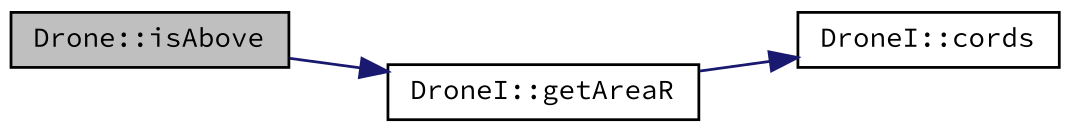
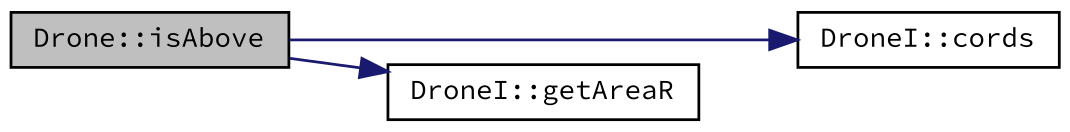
(735, 66) -> (529, 40)
